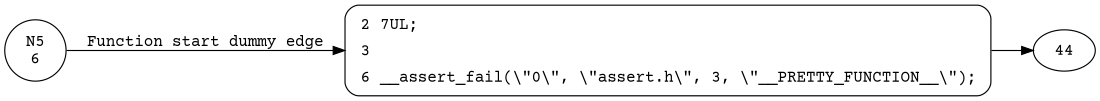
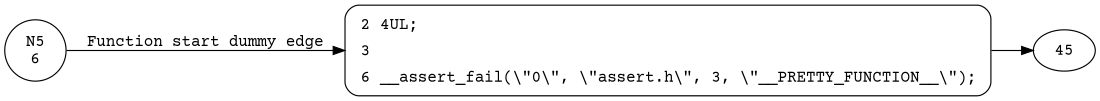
(400, 24) -> (400, 24)
(1064, 50) -> (1064, 50)
